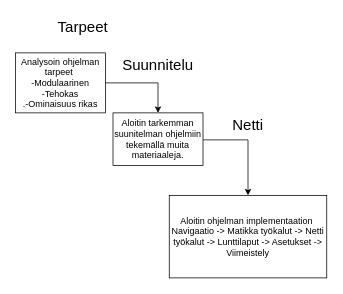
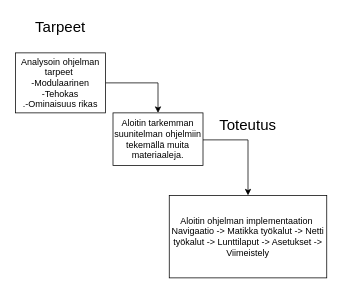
(83, 27) -> (60, 27)
(158, 64) -> none
(248, 124) -> (248, 124)
